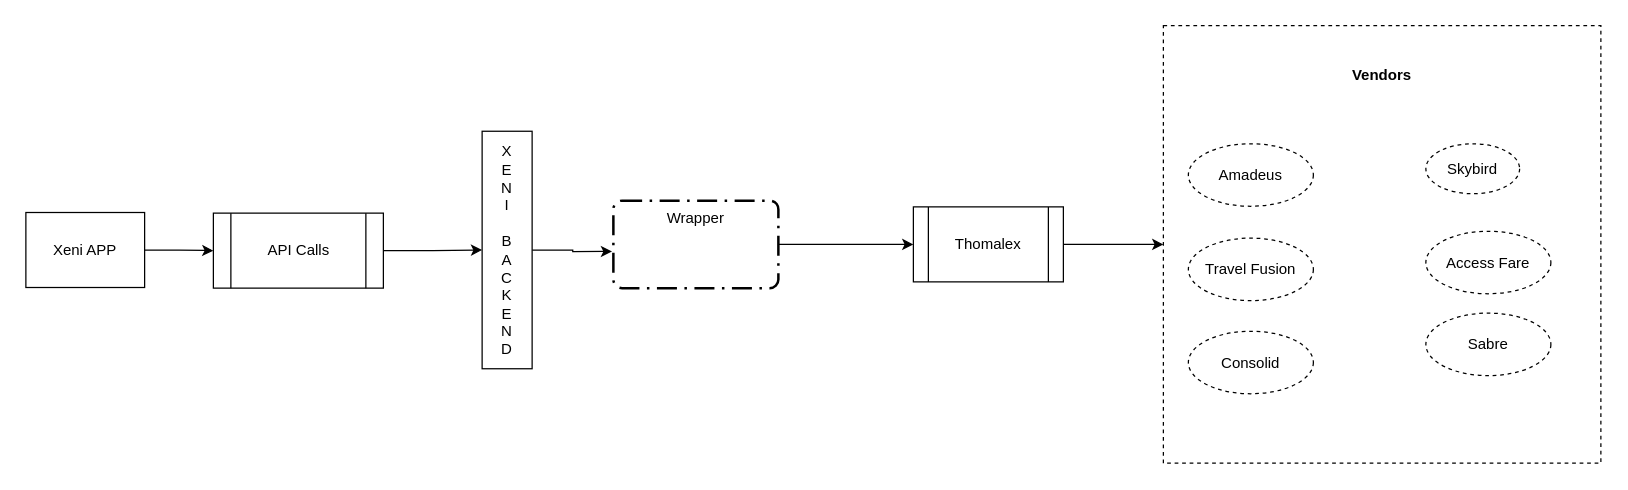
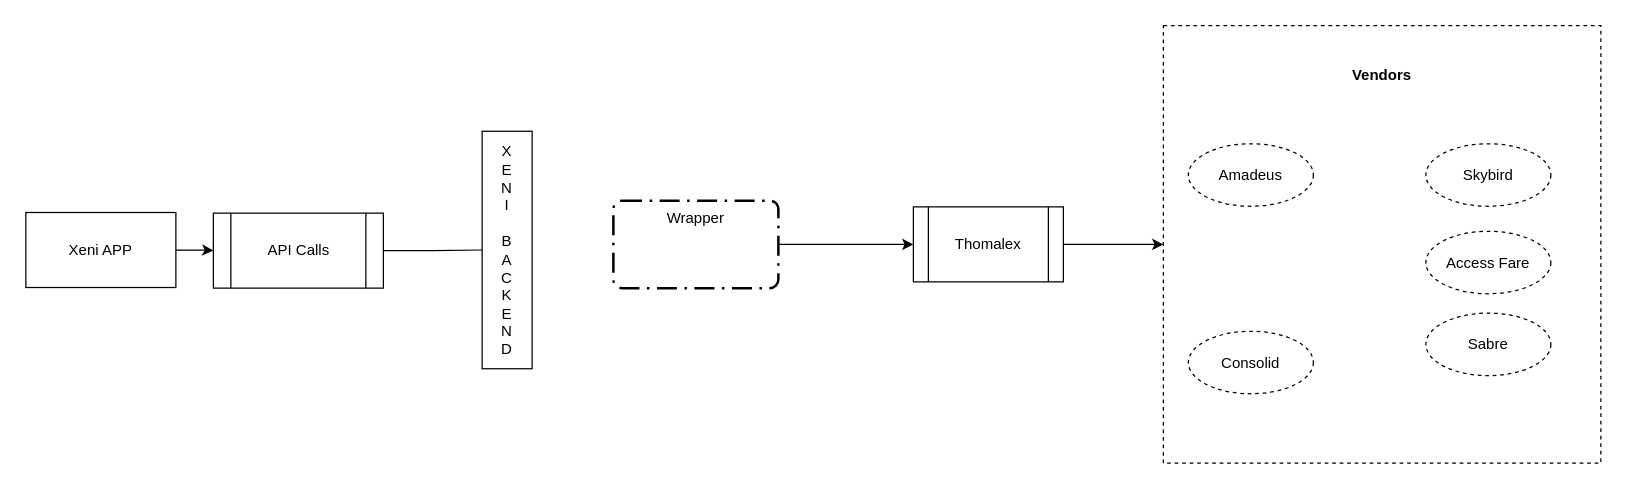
(1473, 169) -> (1488, 175)
(85, 250) -> (101, 250)
(472, 250) -> (475, 250)
(568, 250) -> none
(1251, 269) -> none
